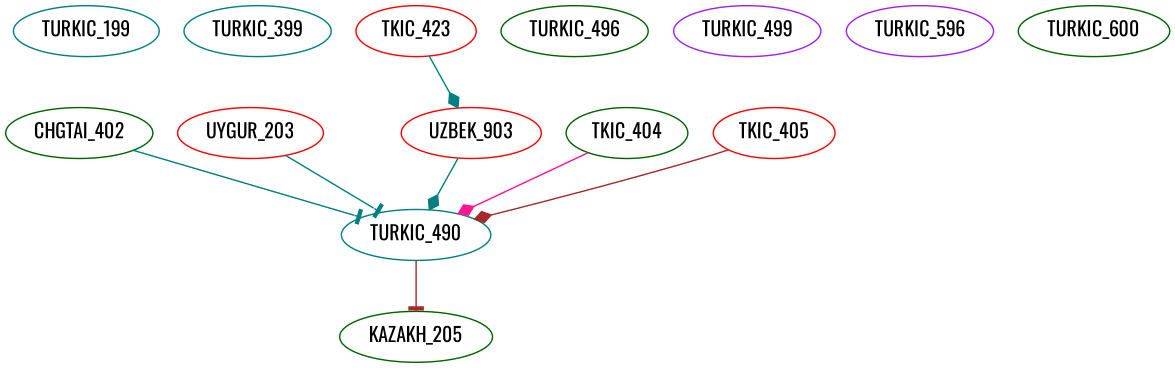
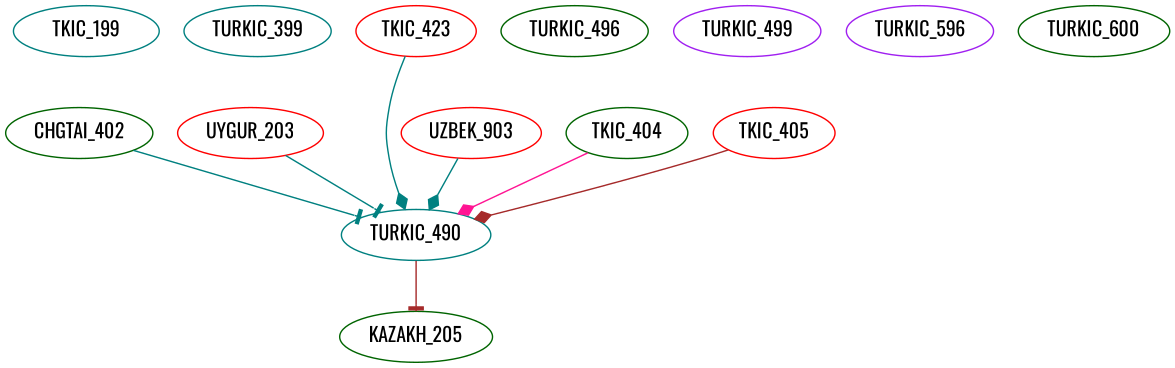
(86, 31) -> (86, 31)
(439, 74) -> (387, 124)
